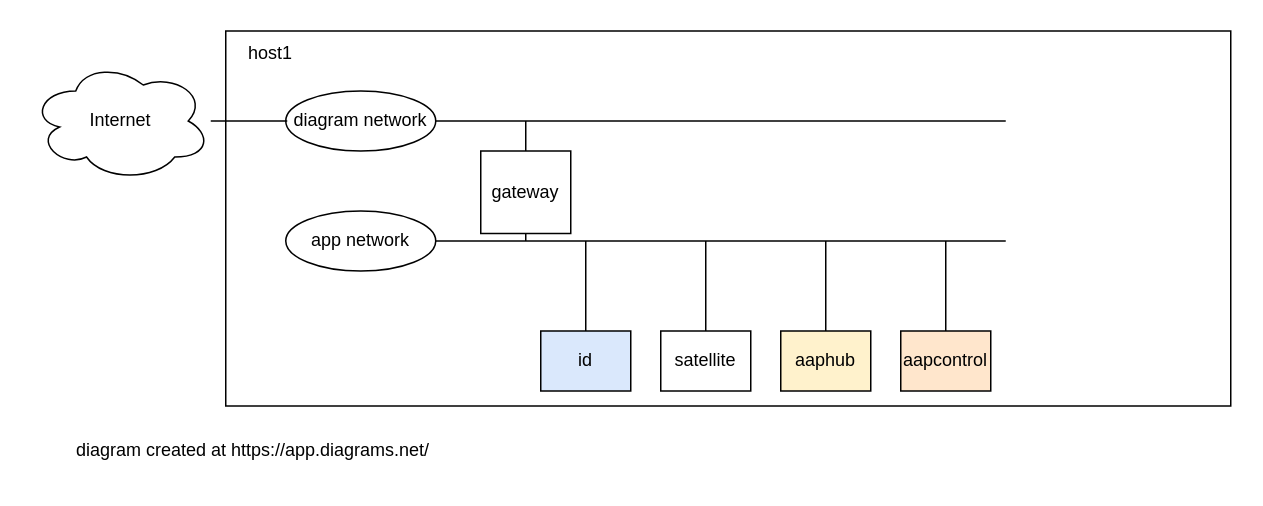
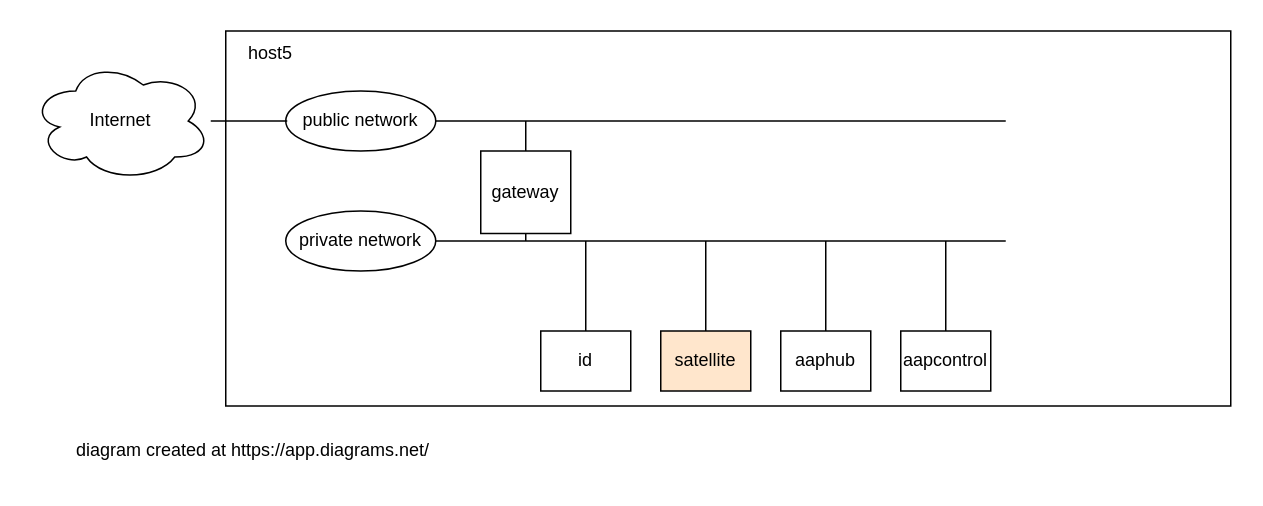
(271, 53) -> (271, 53)
(361, 121) -> (361, 121)
(361, 241) -> (361, 241)
(586, 361) -> (586, 361)
(706, 361) -> (706, 361)
(826, 361) -> (826, 361)
(946, 361) -> (946, 361)
